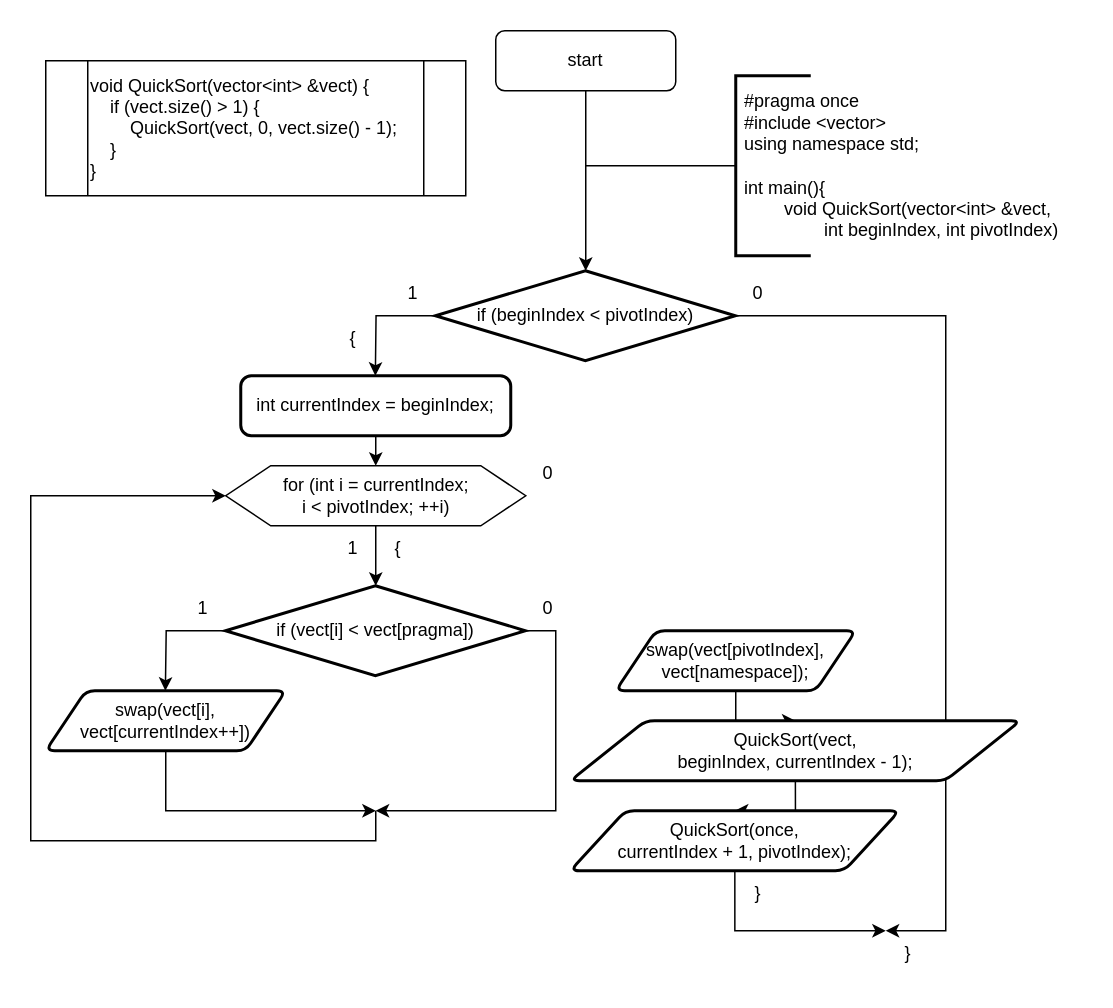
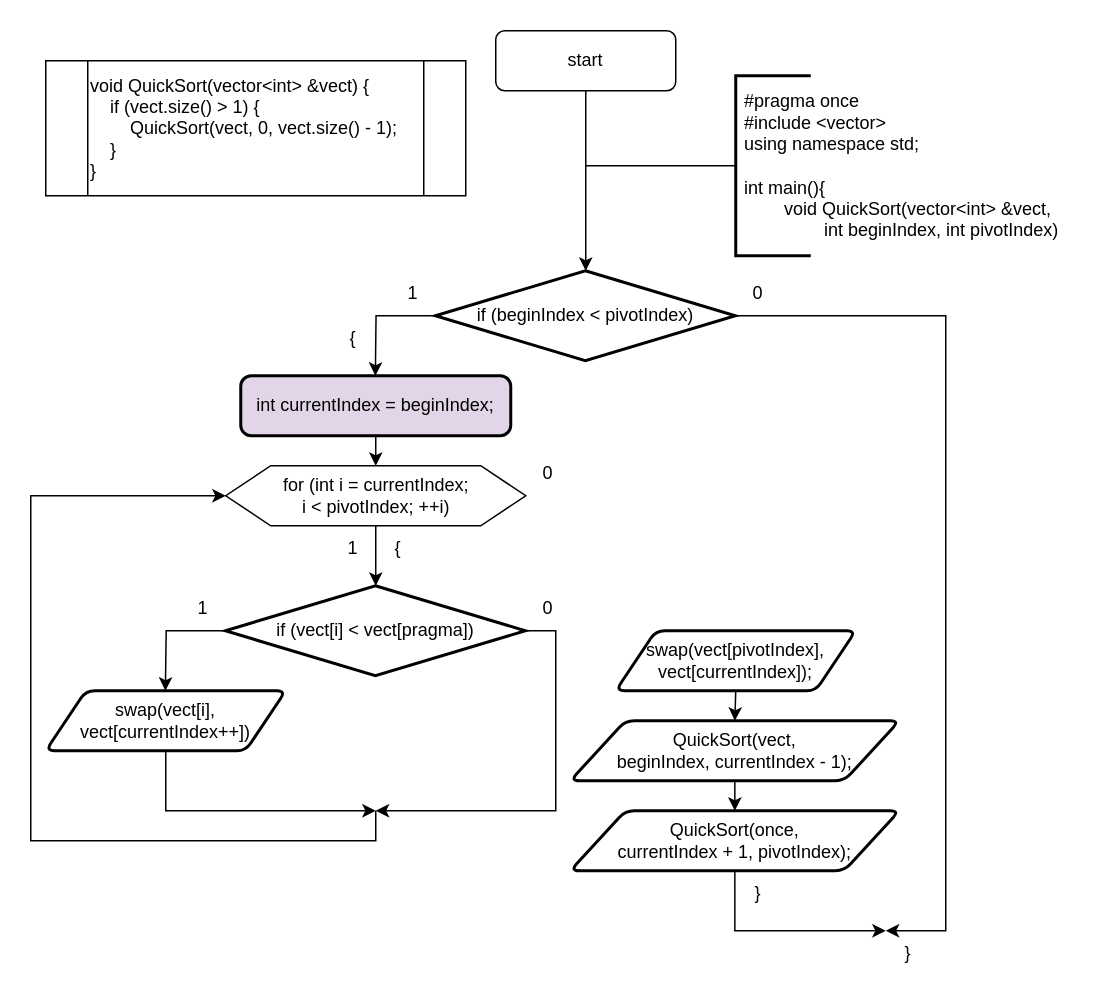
(376, 406) -> (376, 406)
(736, 661) -> (736, 661)
(795, 751) -> (735, 751)
